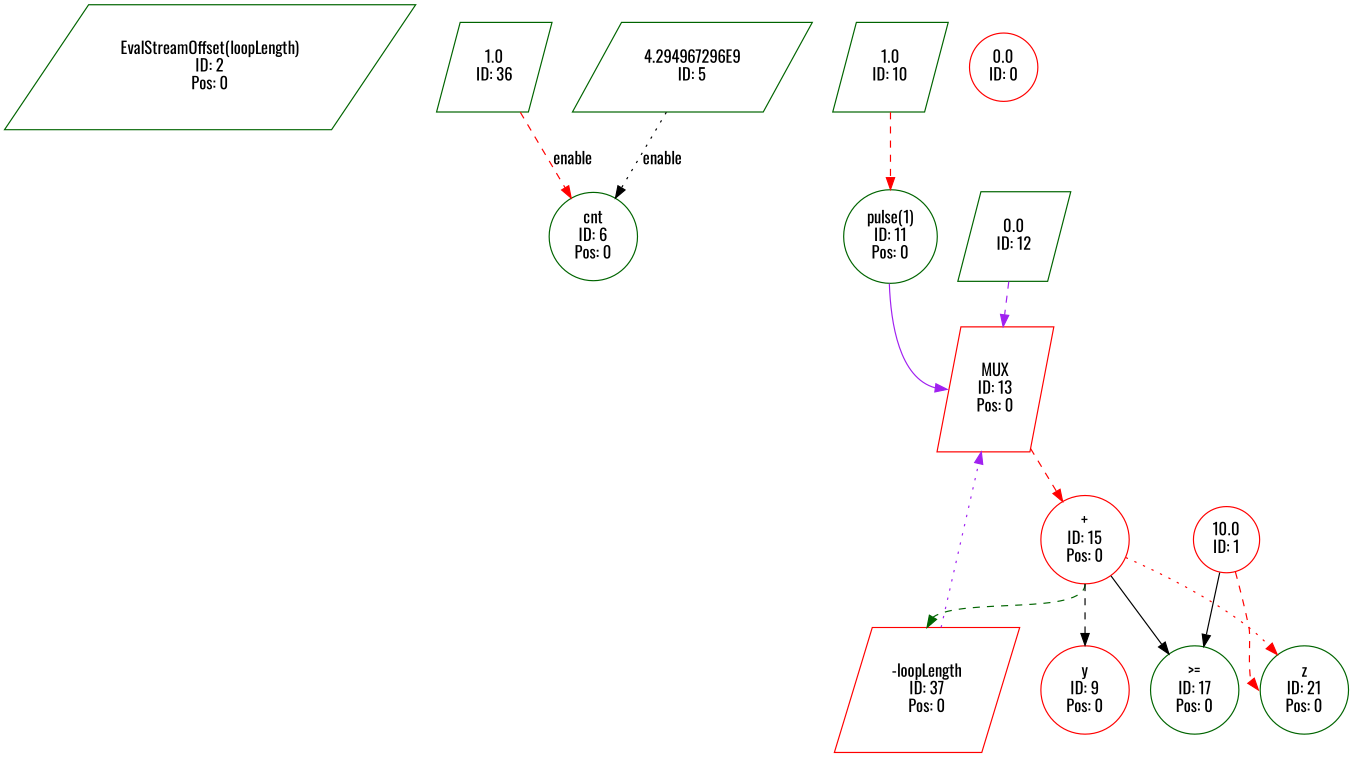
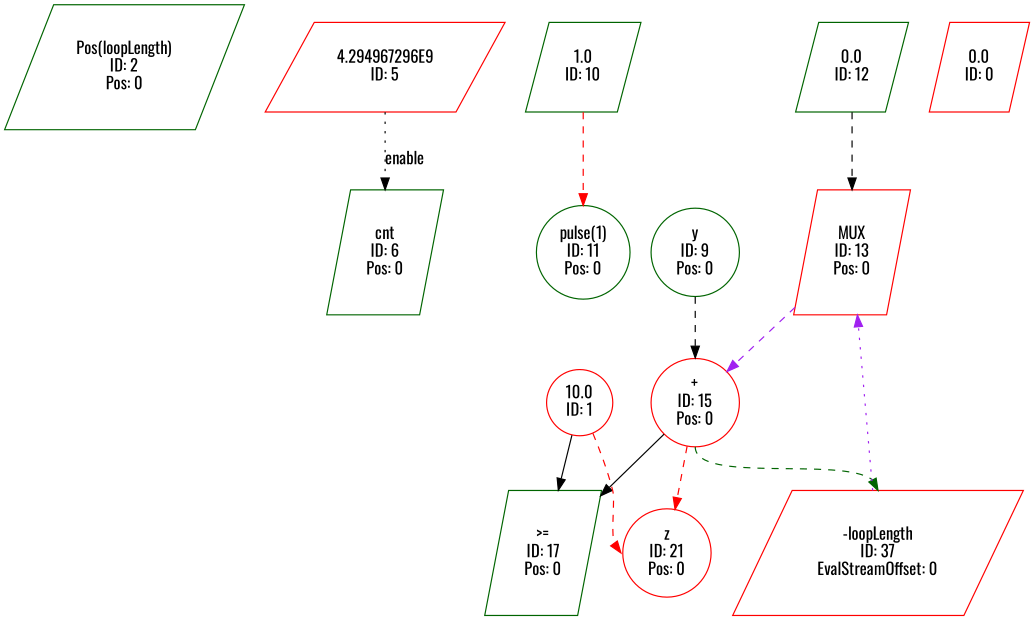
(210, 67) -> (125, 67)
(494, 67) -> none
(692, 67) -> (385, 67)
(1004, 67) -> (979, 67)
(593, 237) -> (385, 252)
(1007, 298) -> (852, 145)
(898, 343) -> none
(1044, 470) -> (766, 335)
(1201, 596) -> (682, 472)
(1085, 609) -> (695, 321)
(927, 690) -> (878, 553)
(1085, 690) -> (695, 252)
(1195, 690) -> (543, 553)
(1304, 690) -> (667, 553)
